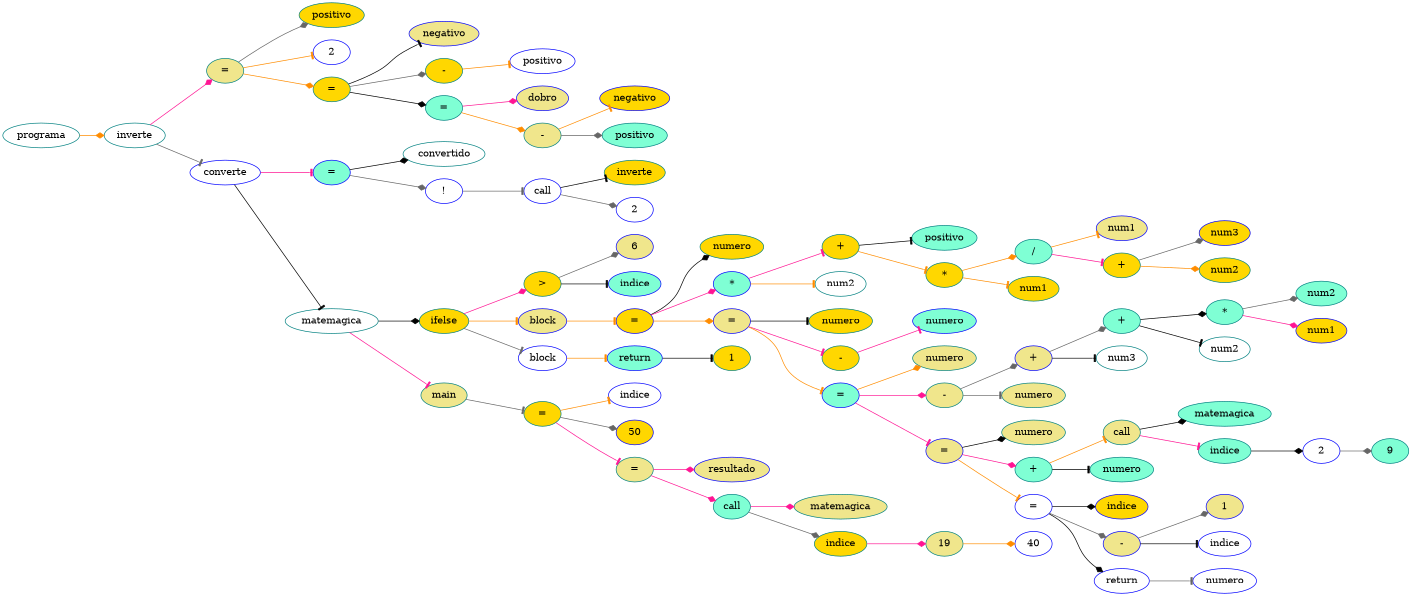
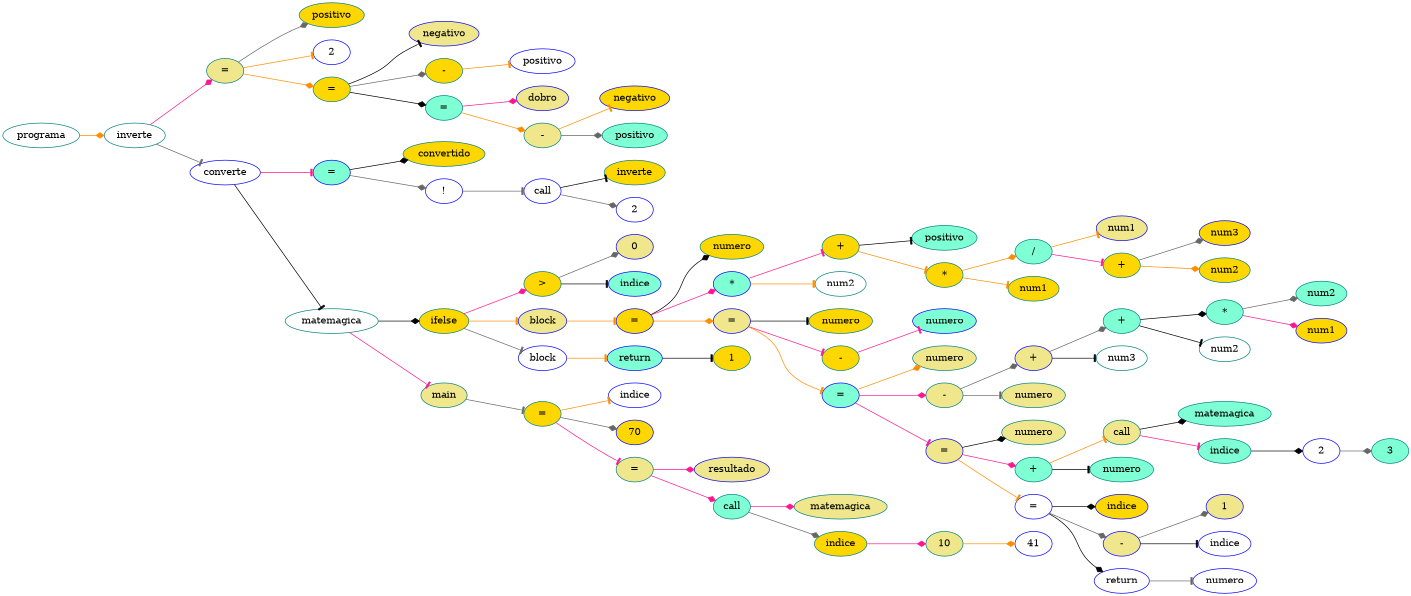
(444, 154) -> (444, 154)
(635, 247) -> (635, 247)
(635, 432) -> (635, 432)
(1390, 451) -> (1390, 451)
(944, 544) -> (944, 544)
(1034, 544) -> (1034, 544)
